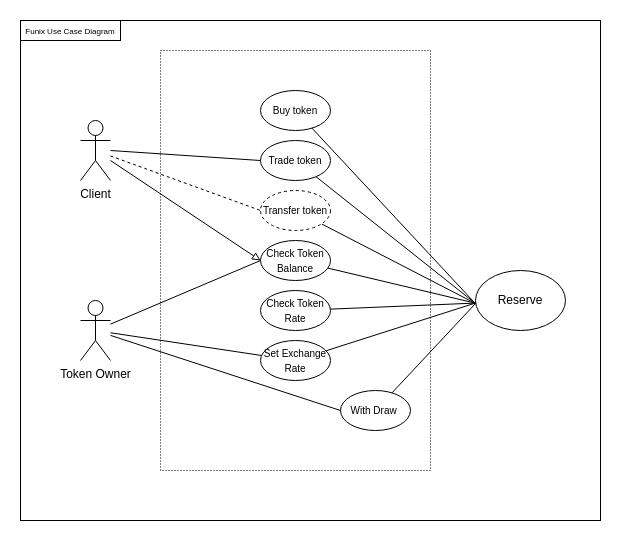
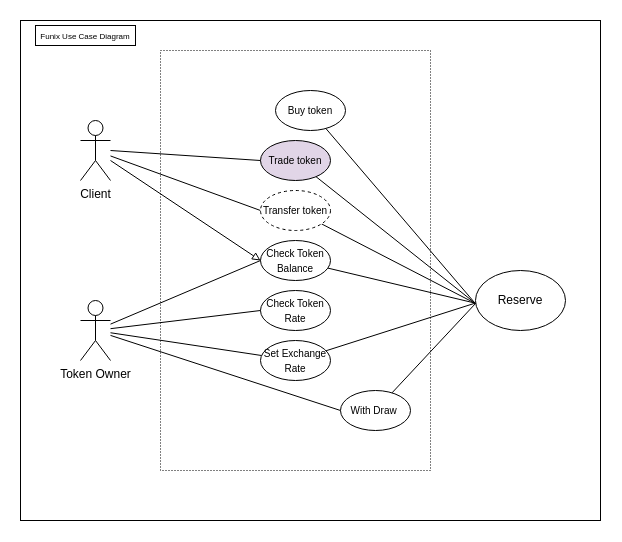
(71, 31) -> (86, 36)
(296, 111) -> (311, 111)
(296, 161) -> (296, 161)
(185, 183) -> (185, 183)
(400, 306) -> none
none -> (185, 320)
